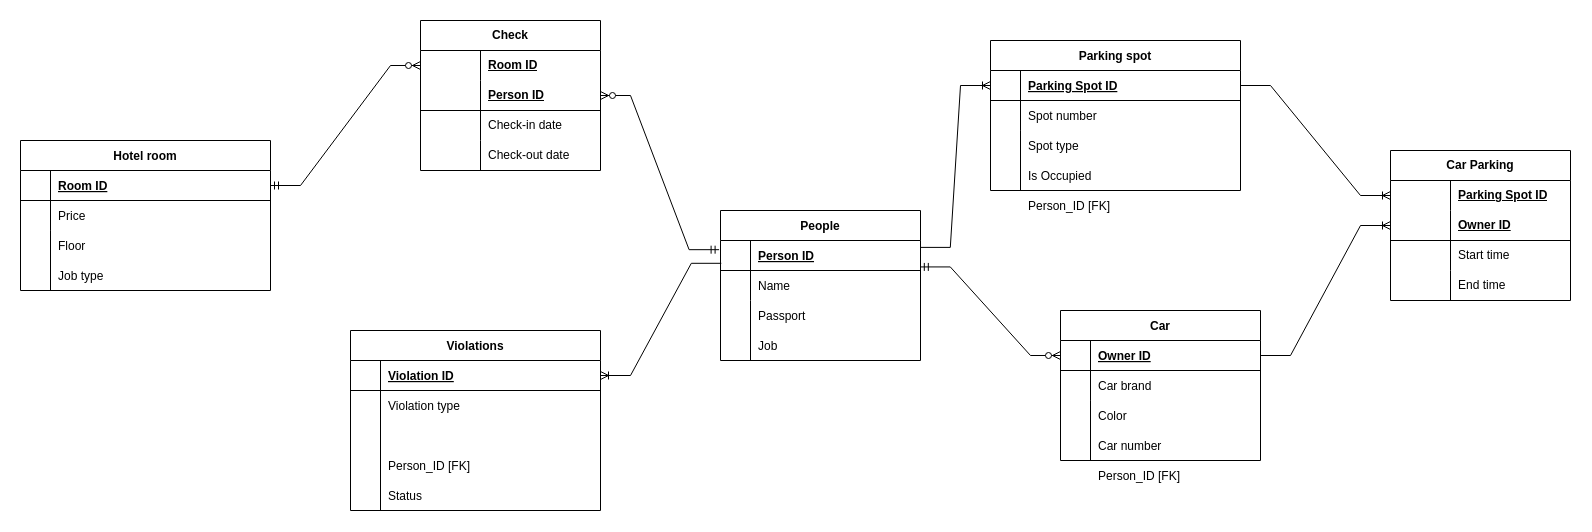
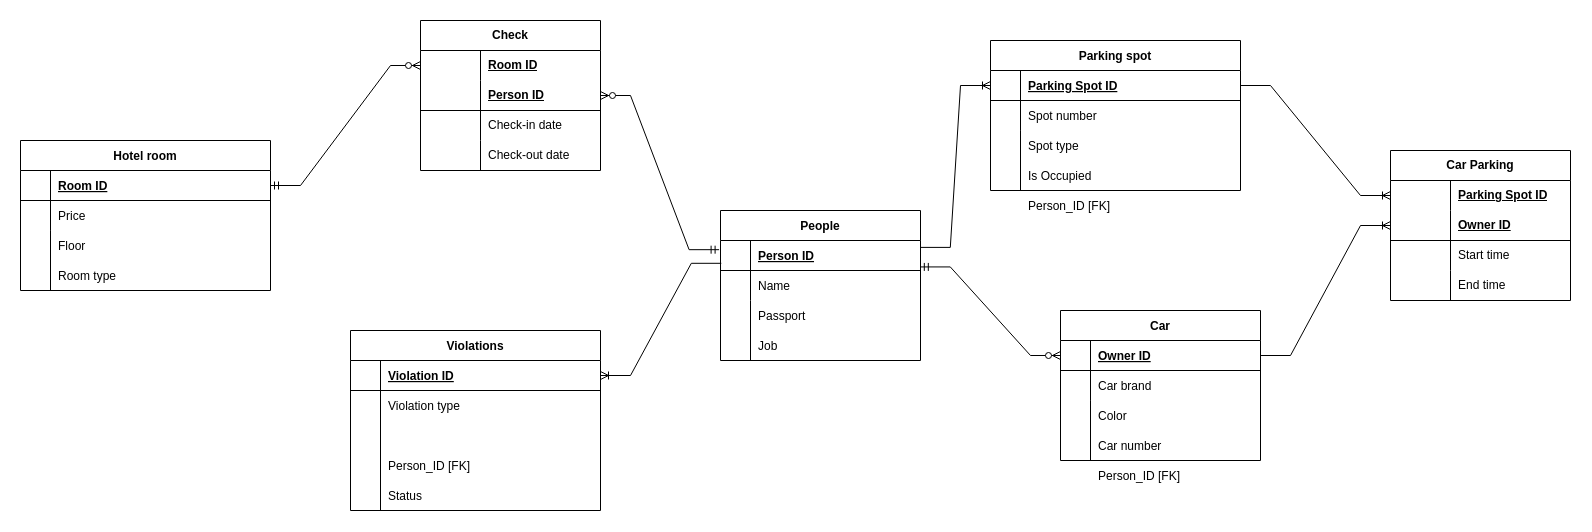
(83, 276) -> (87, 276)
